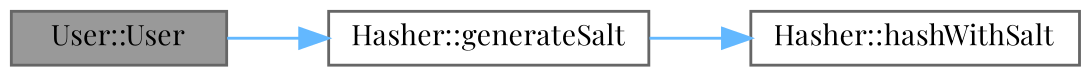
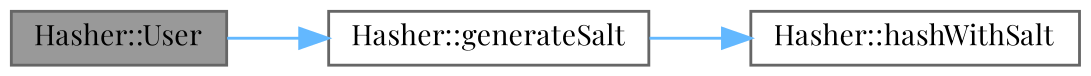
(119, 38) -> (119, 38)
